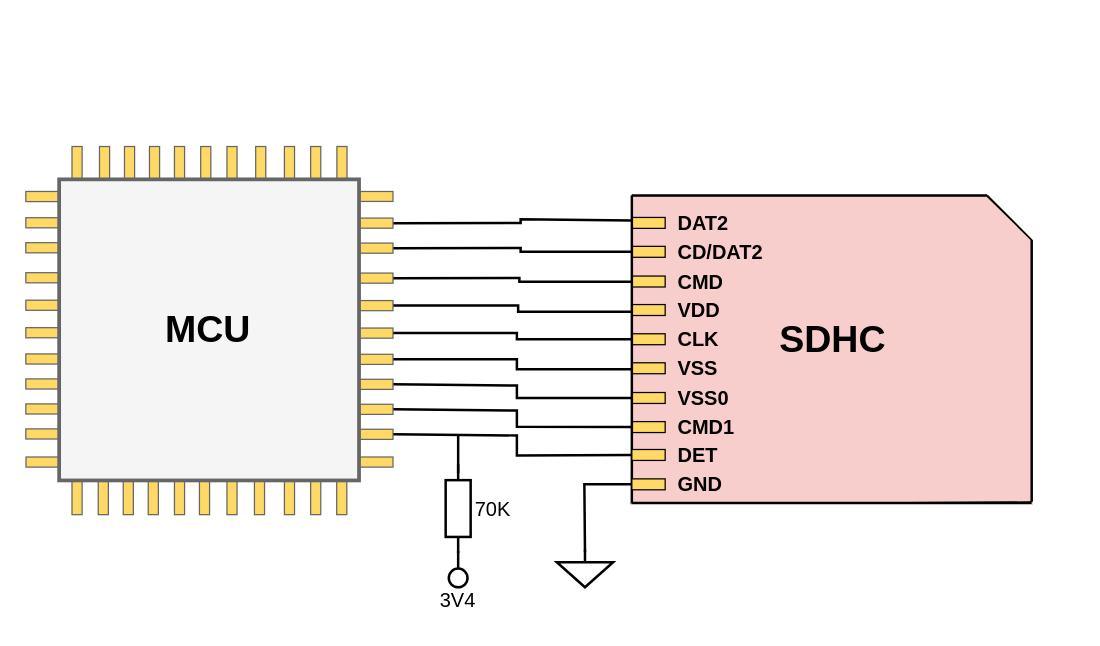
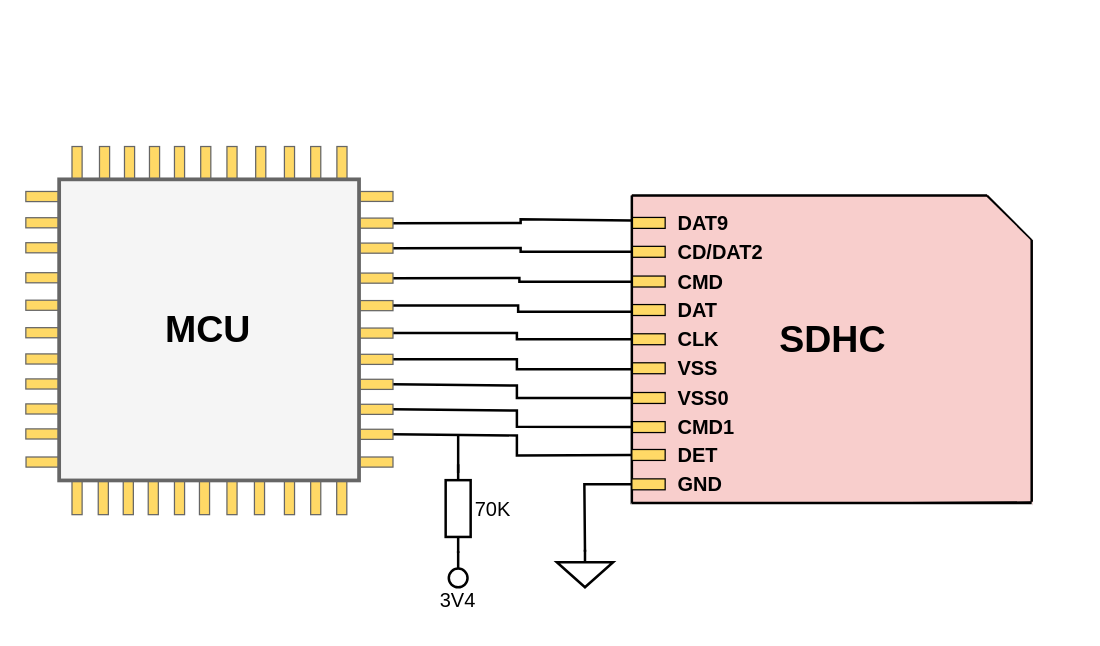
(695, 223) -> (695, 223)
(691, 311) -> (691, 311)
